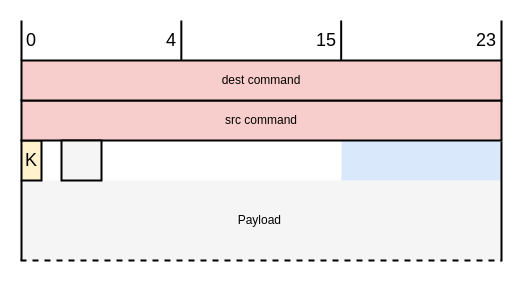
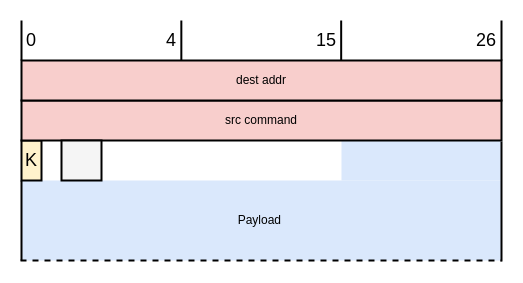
(487, 41) -> (487, 41)
(262, 81) -> (262, 81)
(262, 221) -> (262, 221)
